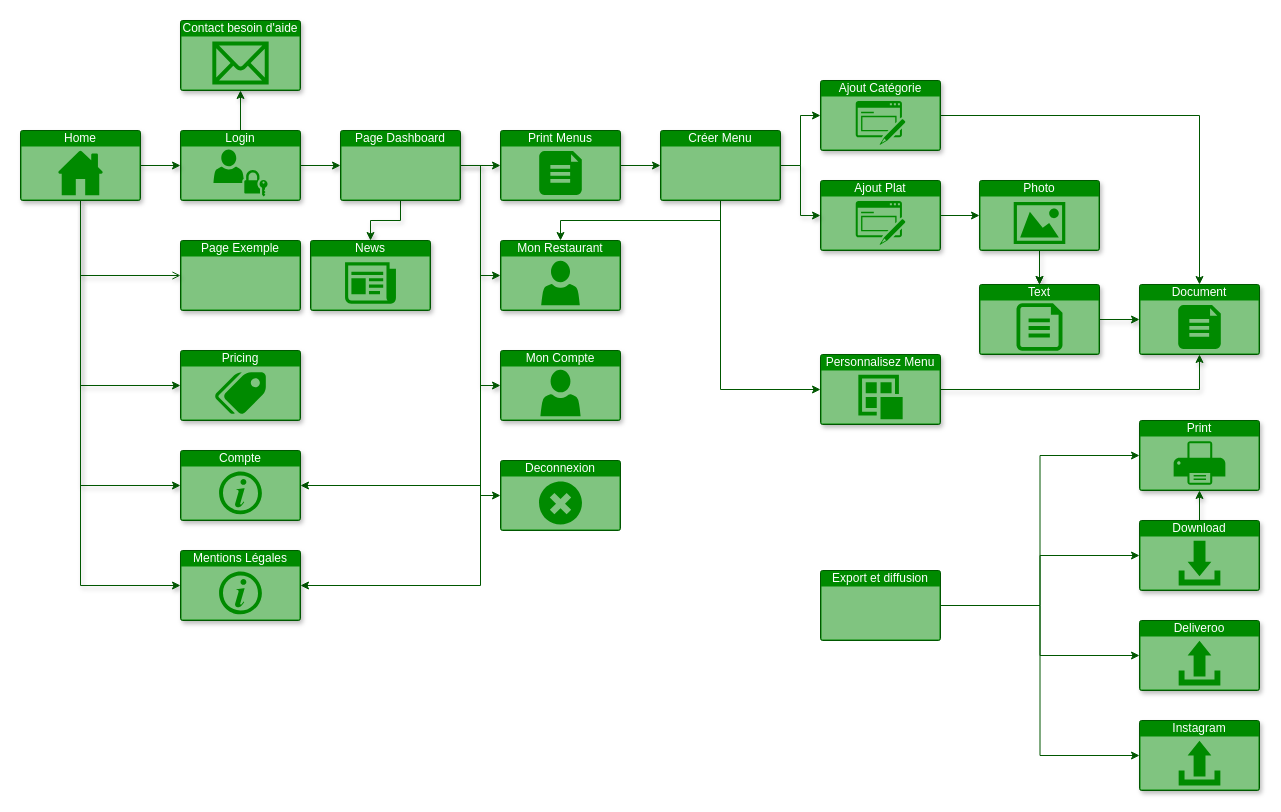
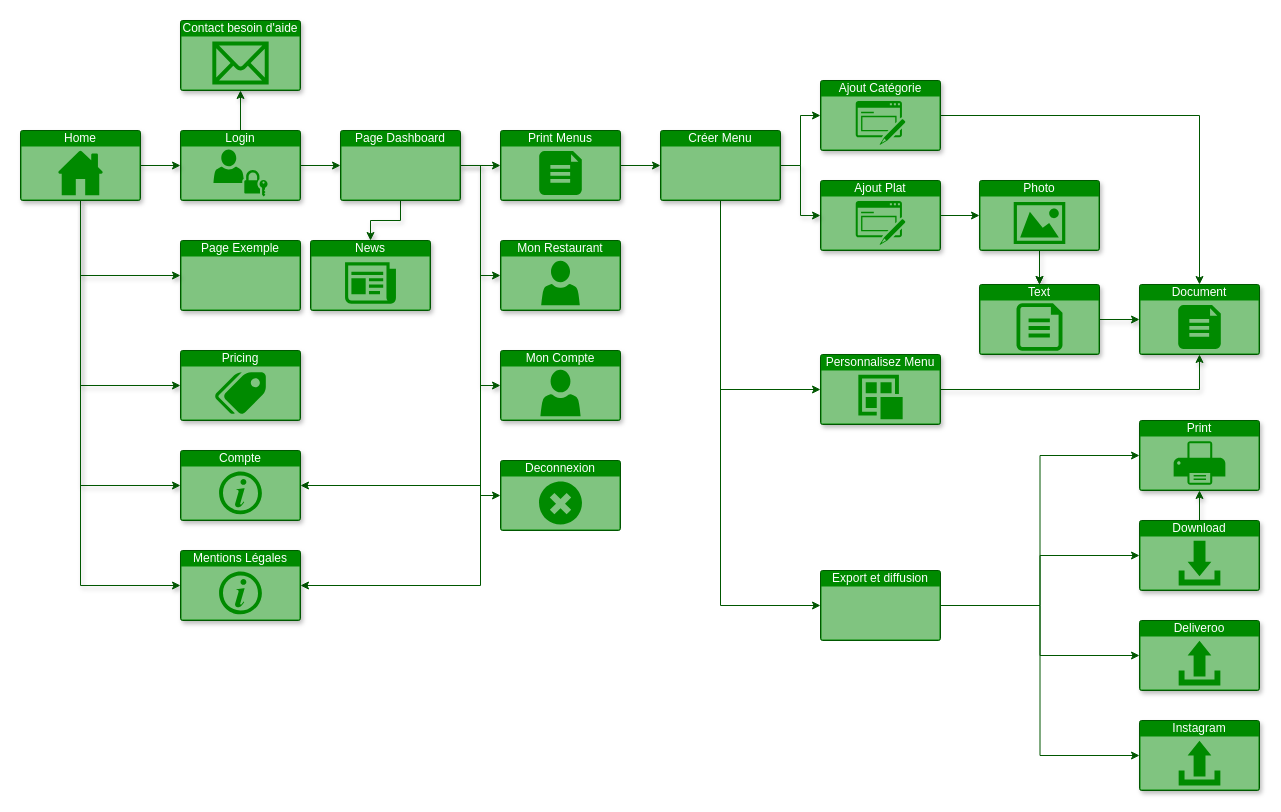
(634, 221) -> (721, 545)
(173, 276) -> (172, 276)
